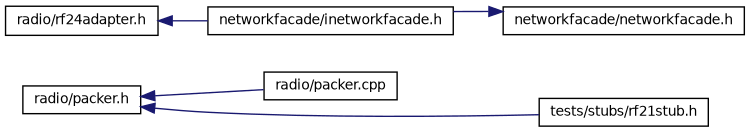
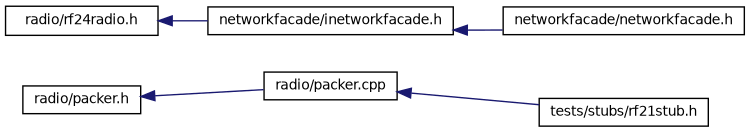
(471, 11) -> (485, 30)
(82, 21) -> (82, 21)
(347, 116) -> (475, 99)
